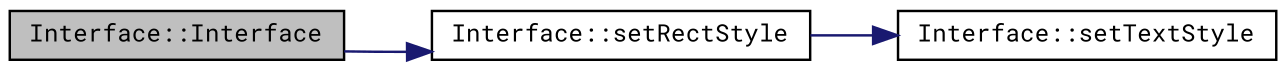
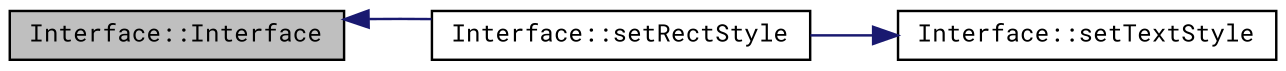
(376, 52) -> (400, 19)
